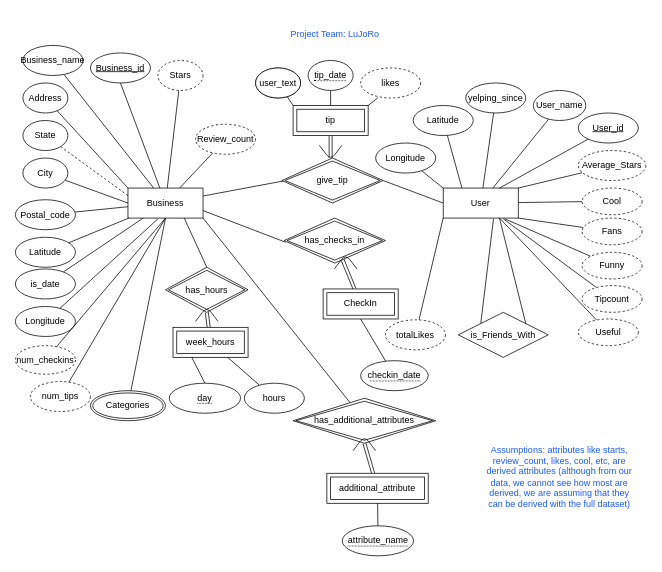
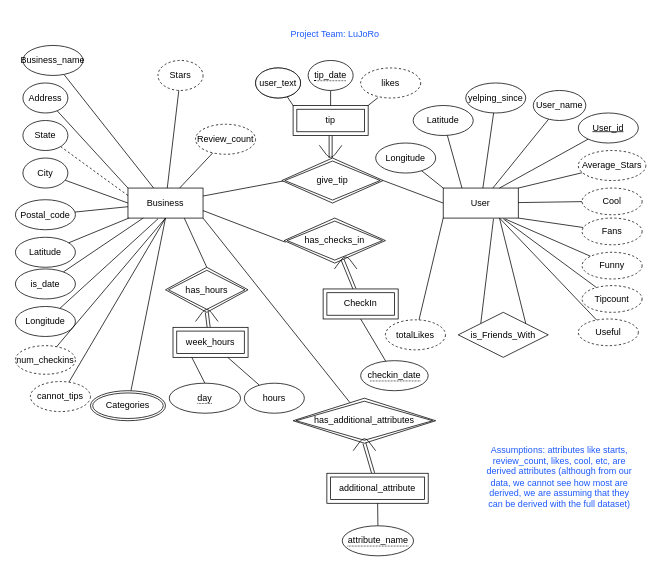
(120, 68) -> none
(140, 135) -> none
(60, 396) -> (60, 396)
